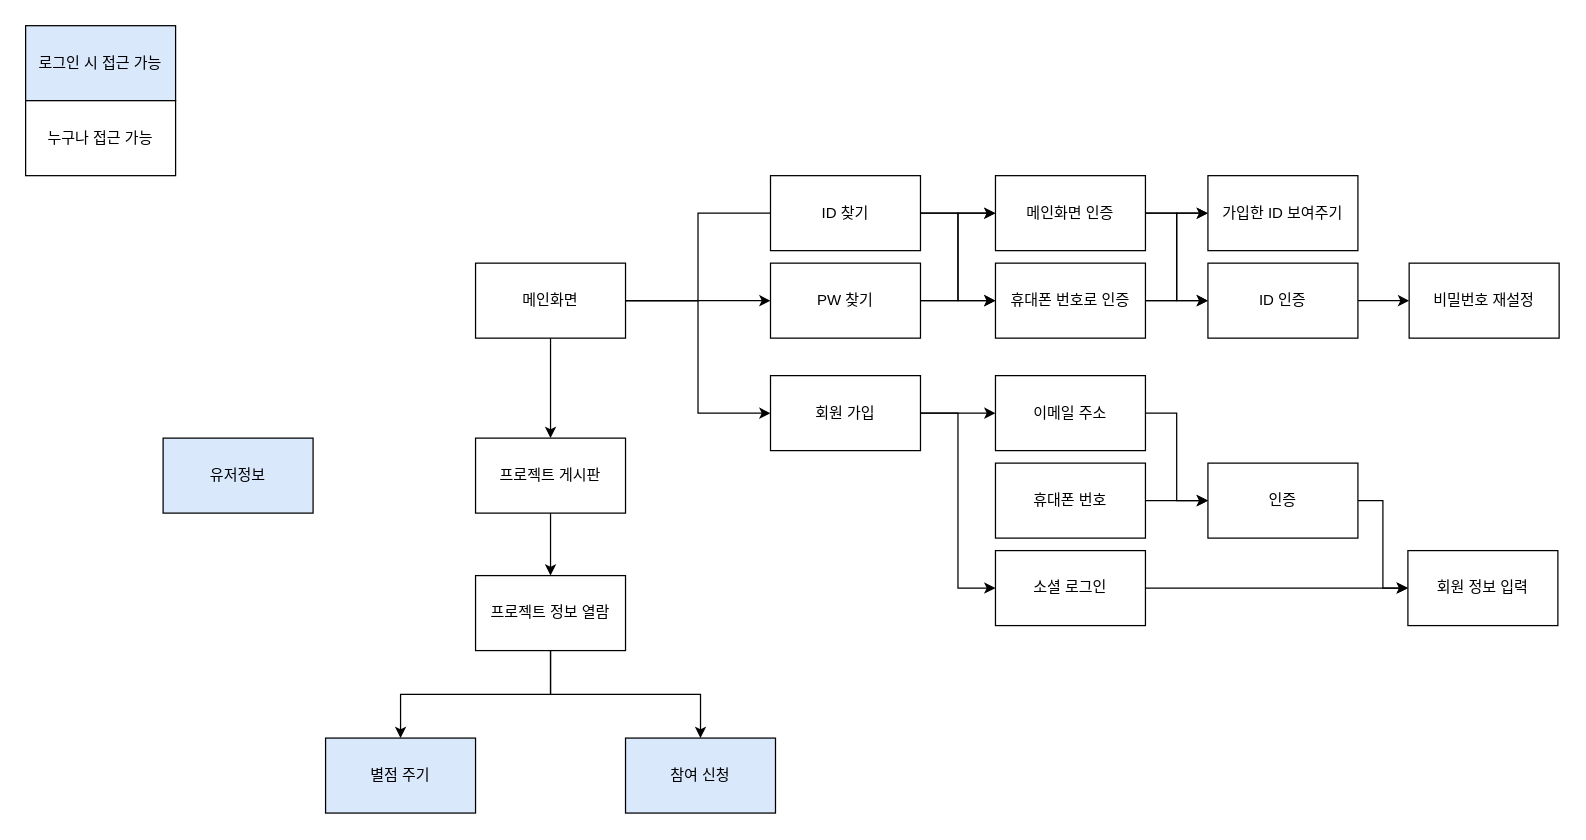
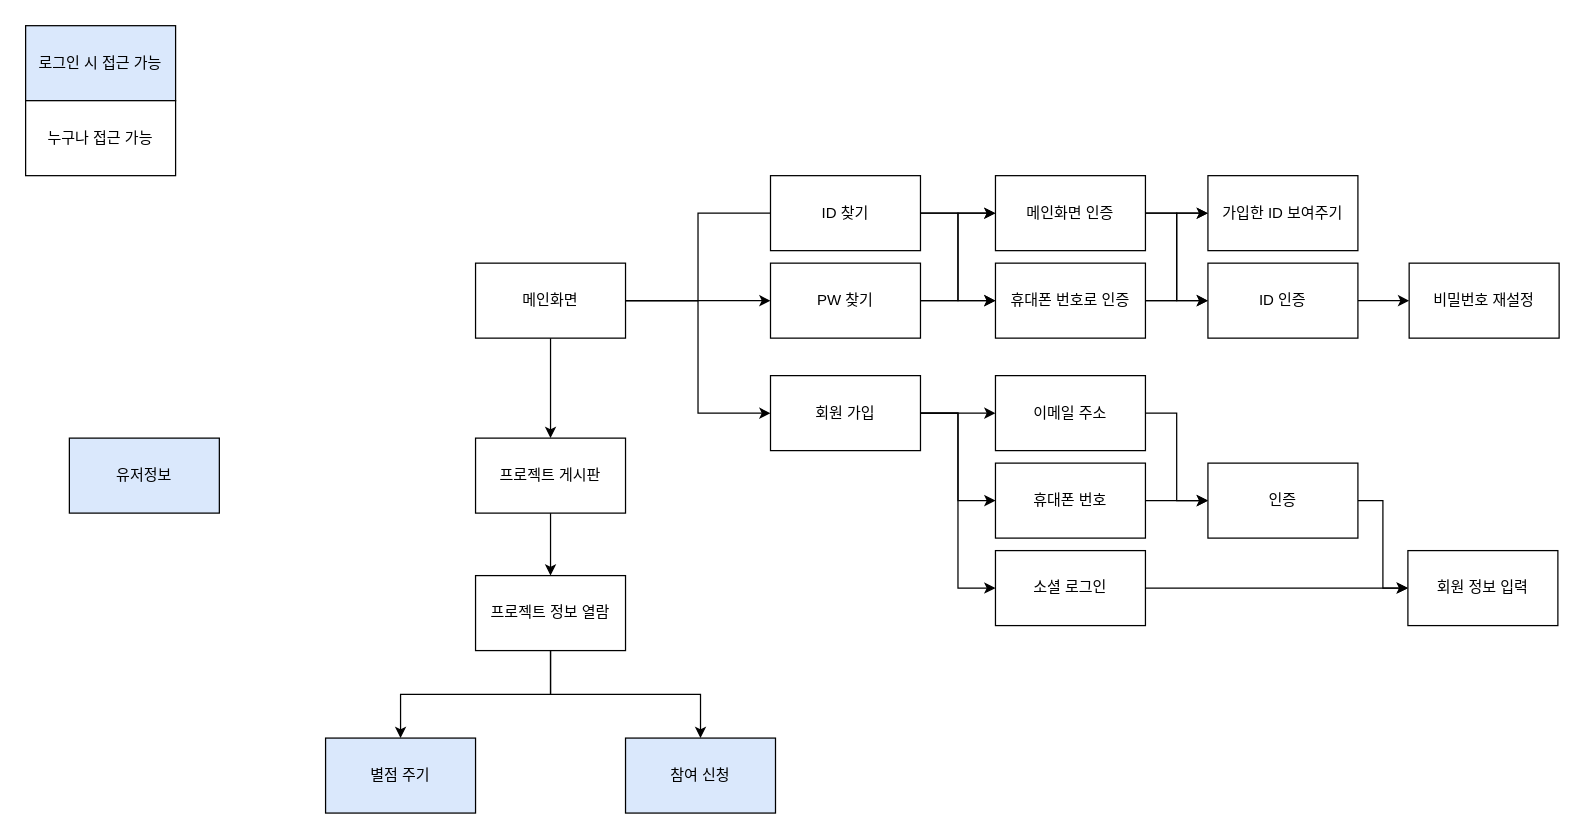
(238, 476) -> (144, 476)
none -> (974, 501)
